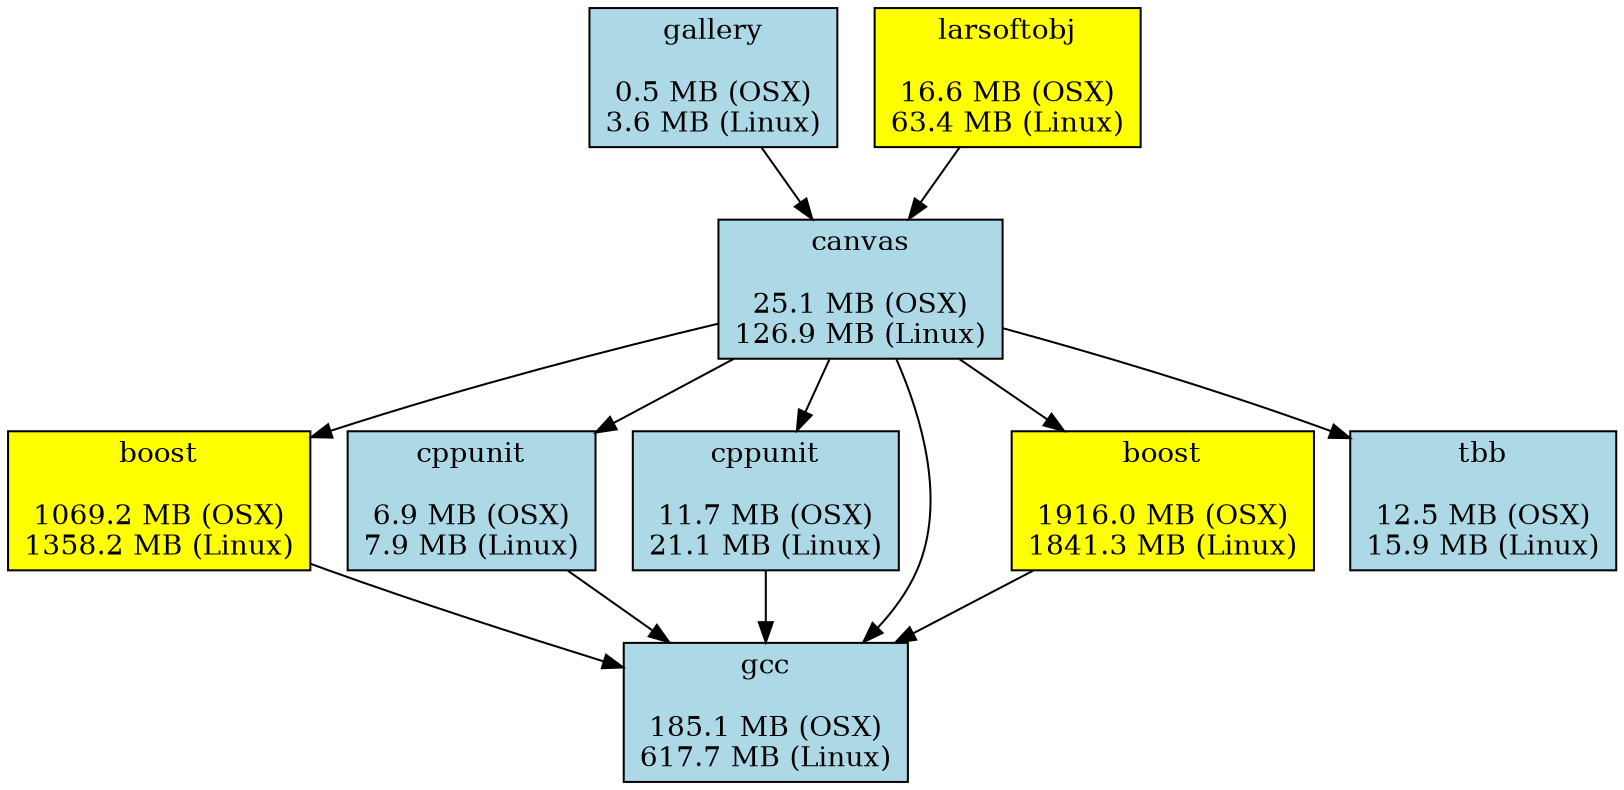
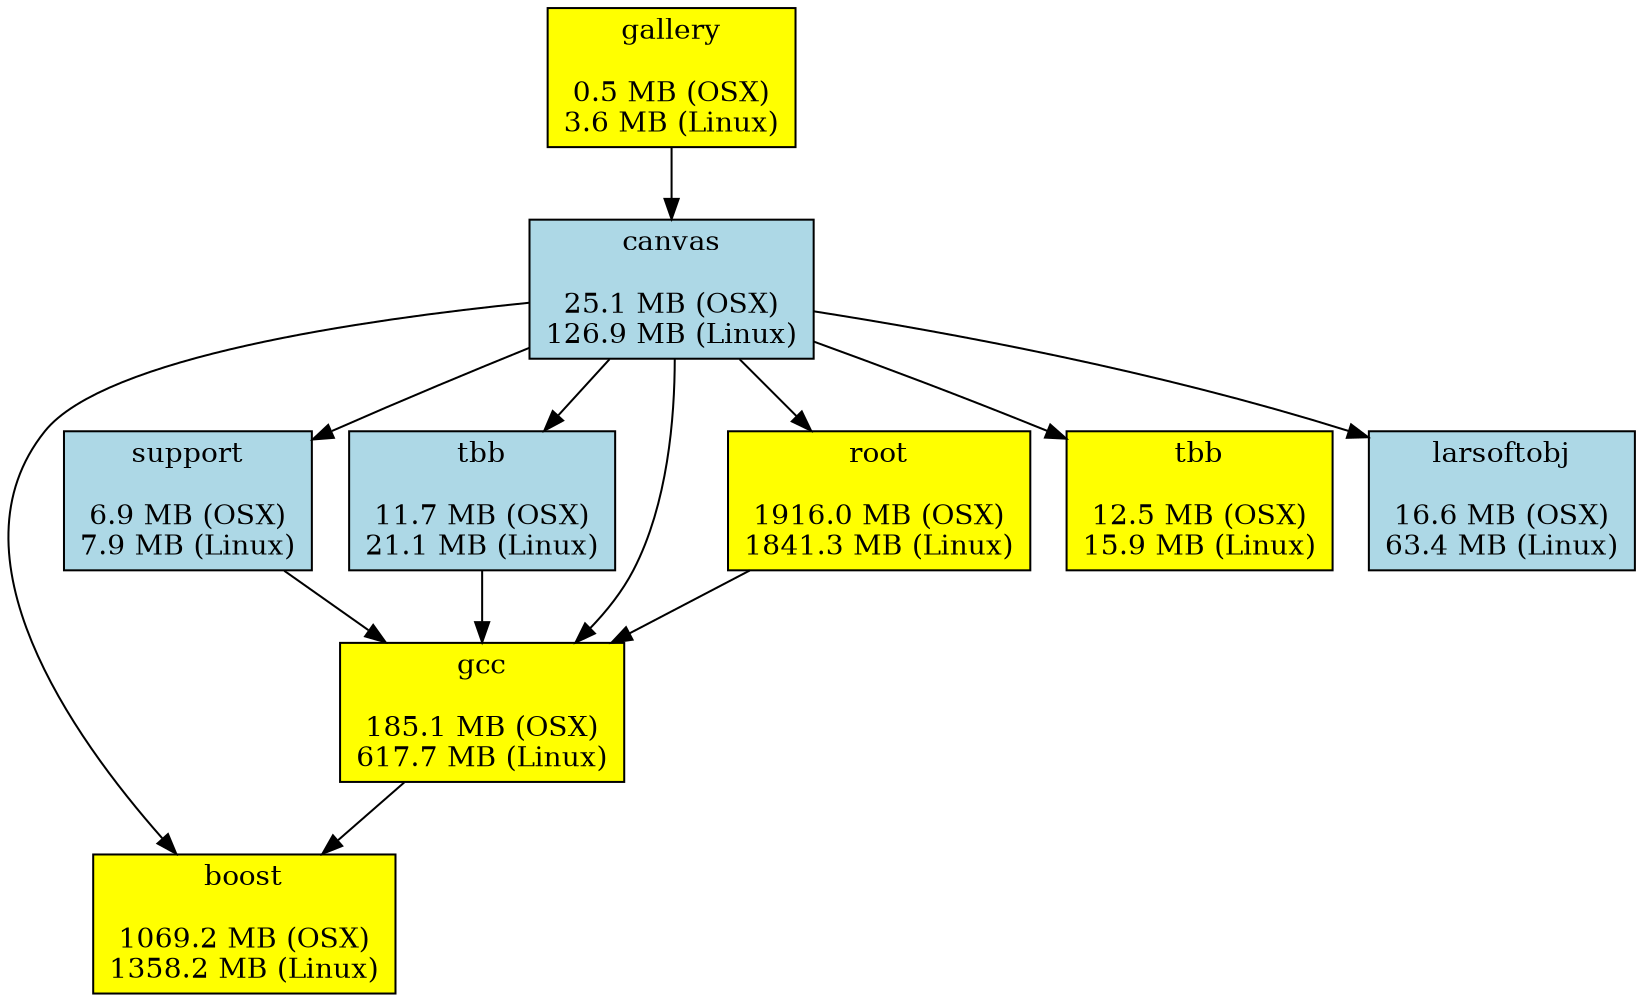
(713, 78) -> (672, 78)
(1008, 78) -> (1502, 501)
(940, 175) -> (1083, 362)
(472, 501) -> (188, 501)
(766, 501) -> (482, 501)
(1163, 501) -> (879, 501)
(1483, 501) -> (1200, 501)
(456, 614) -> (371, 811)
(766, 712) -> (482, 712)
